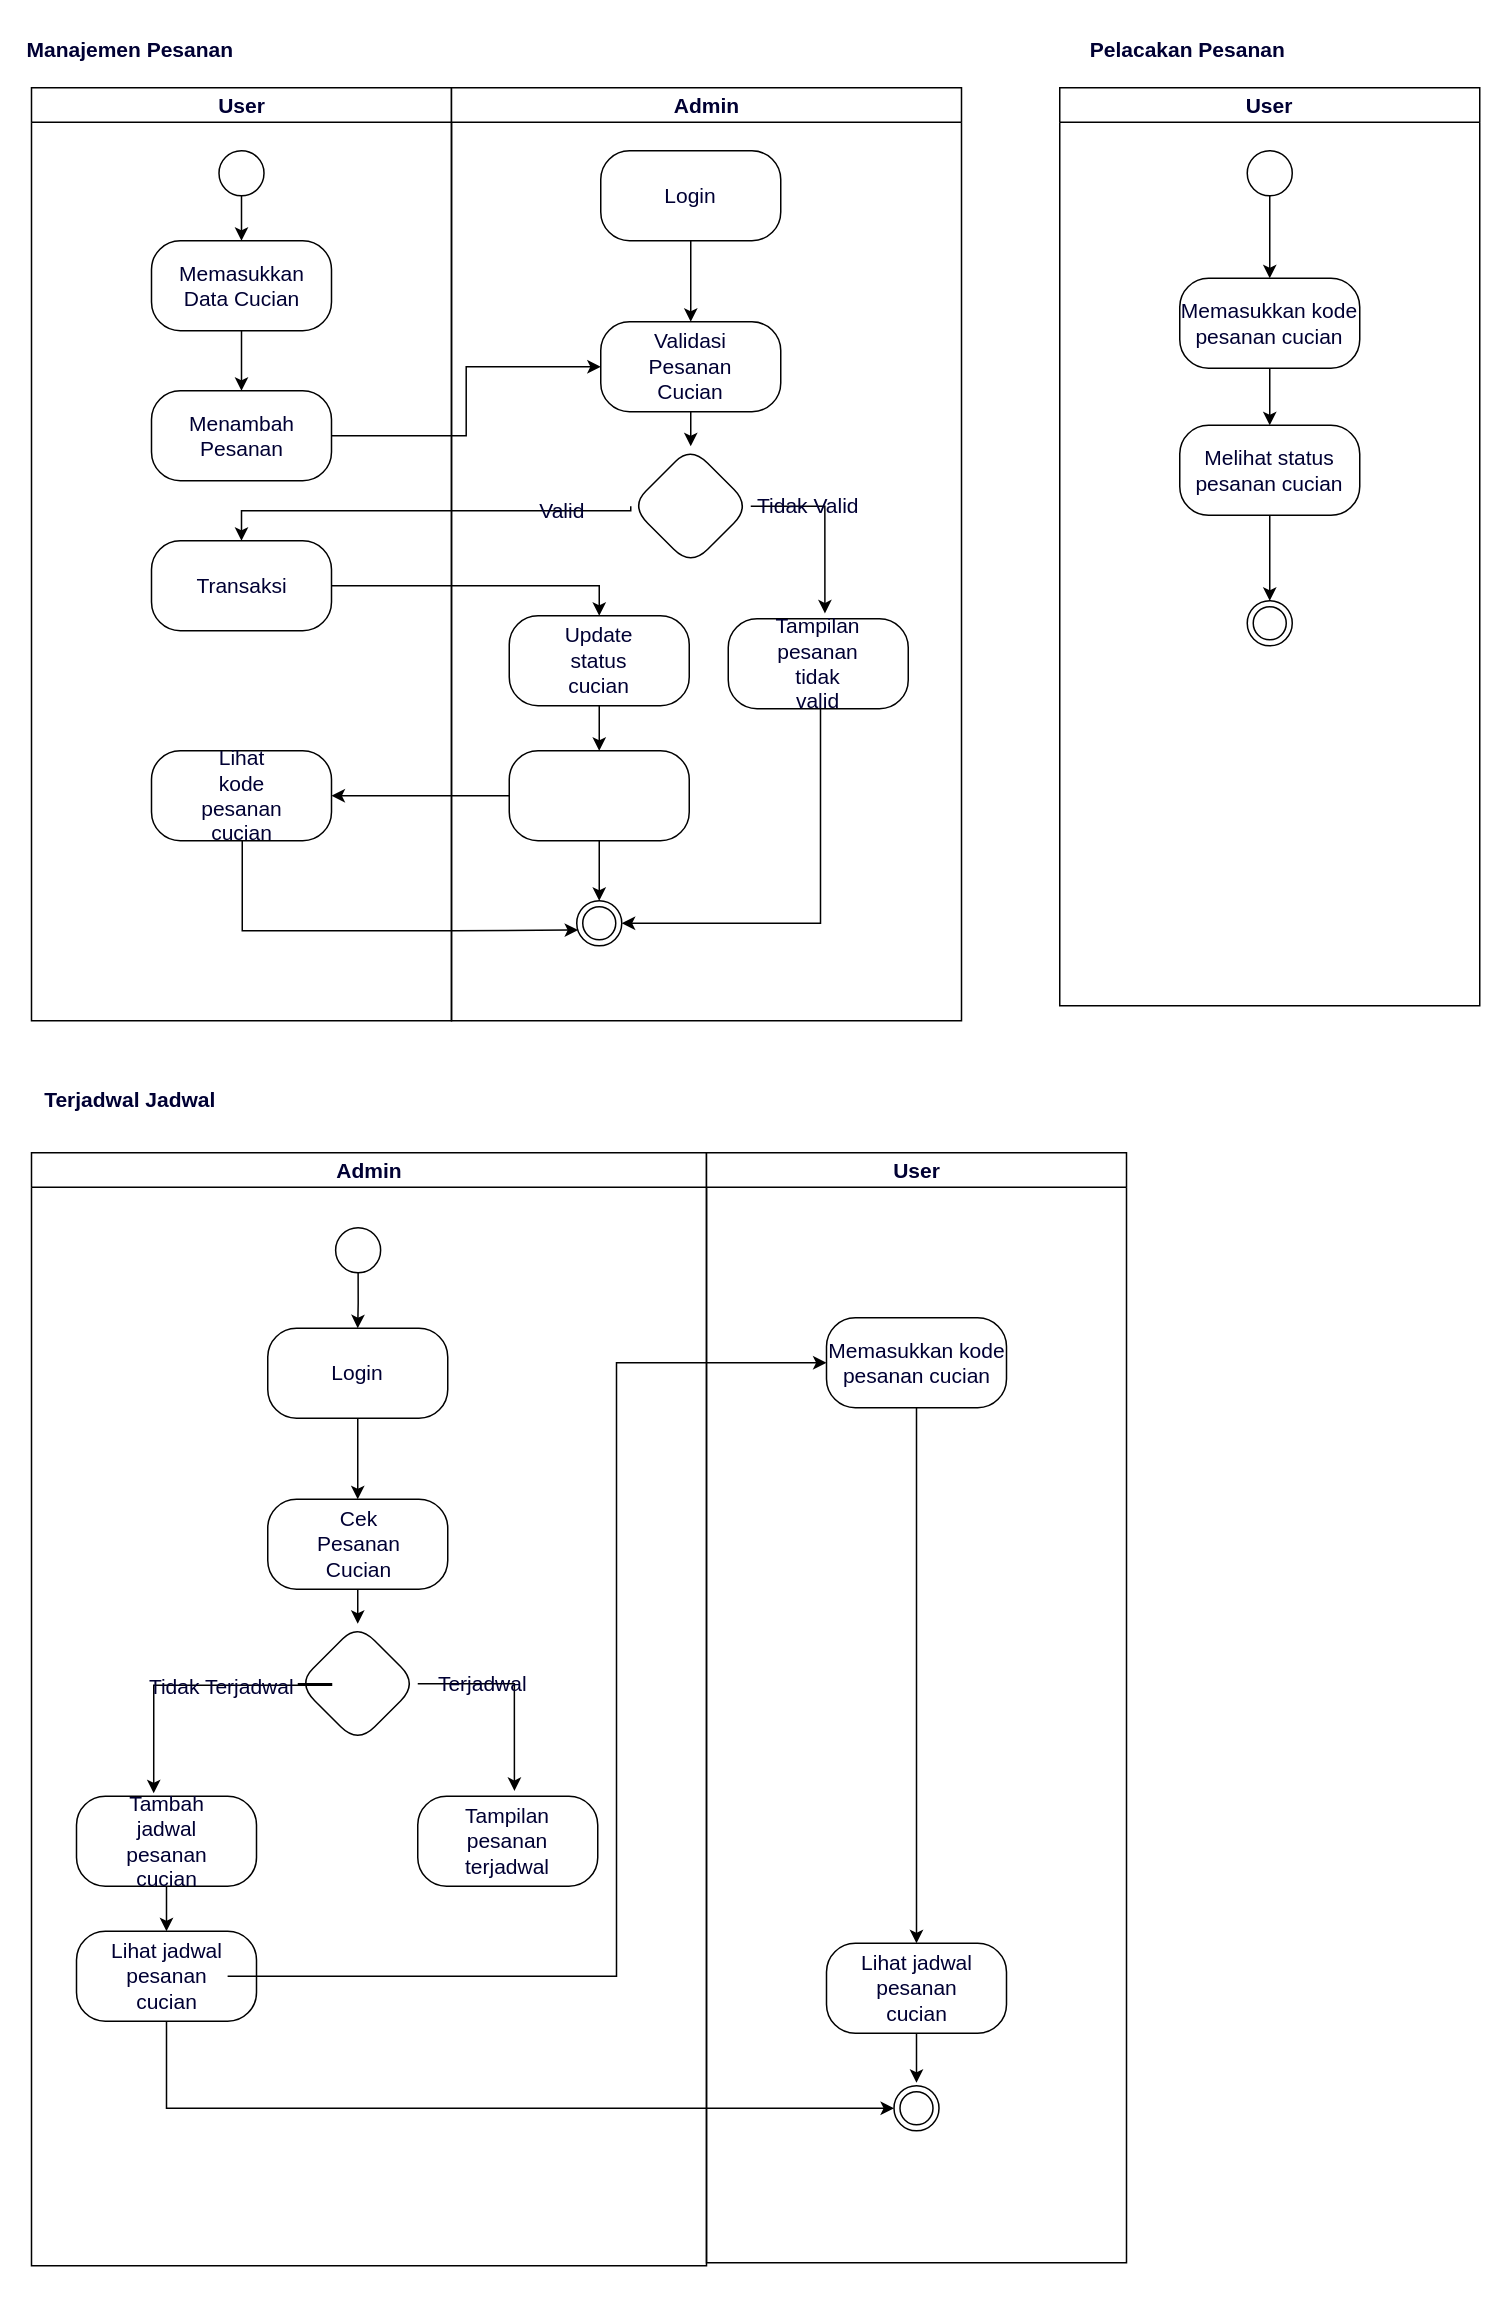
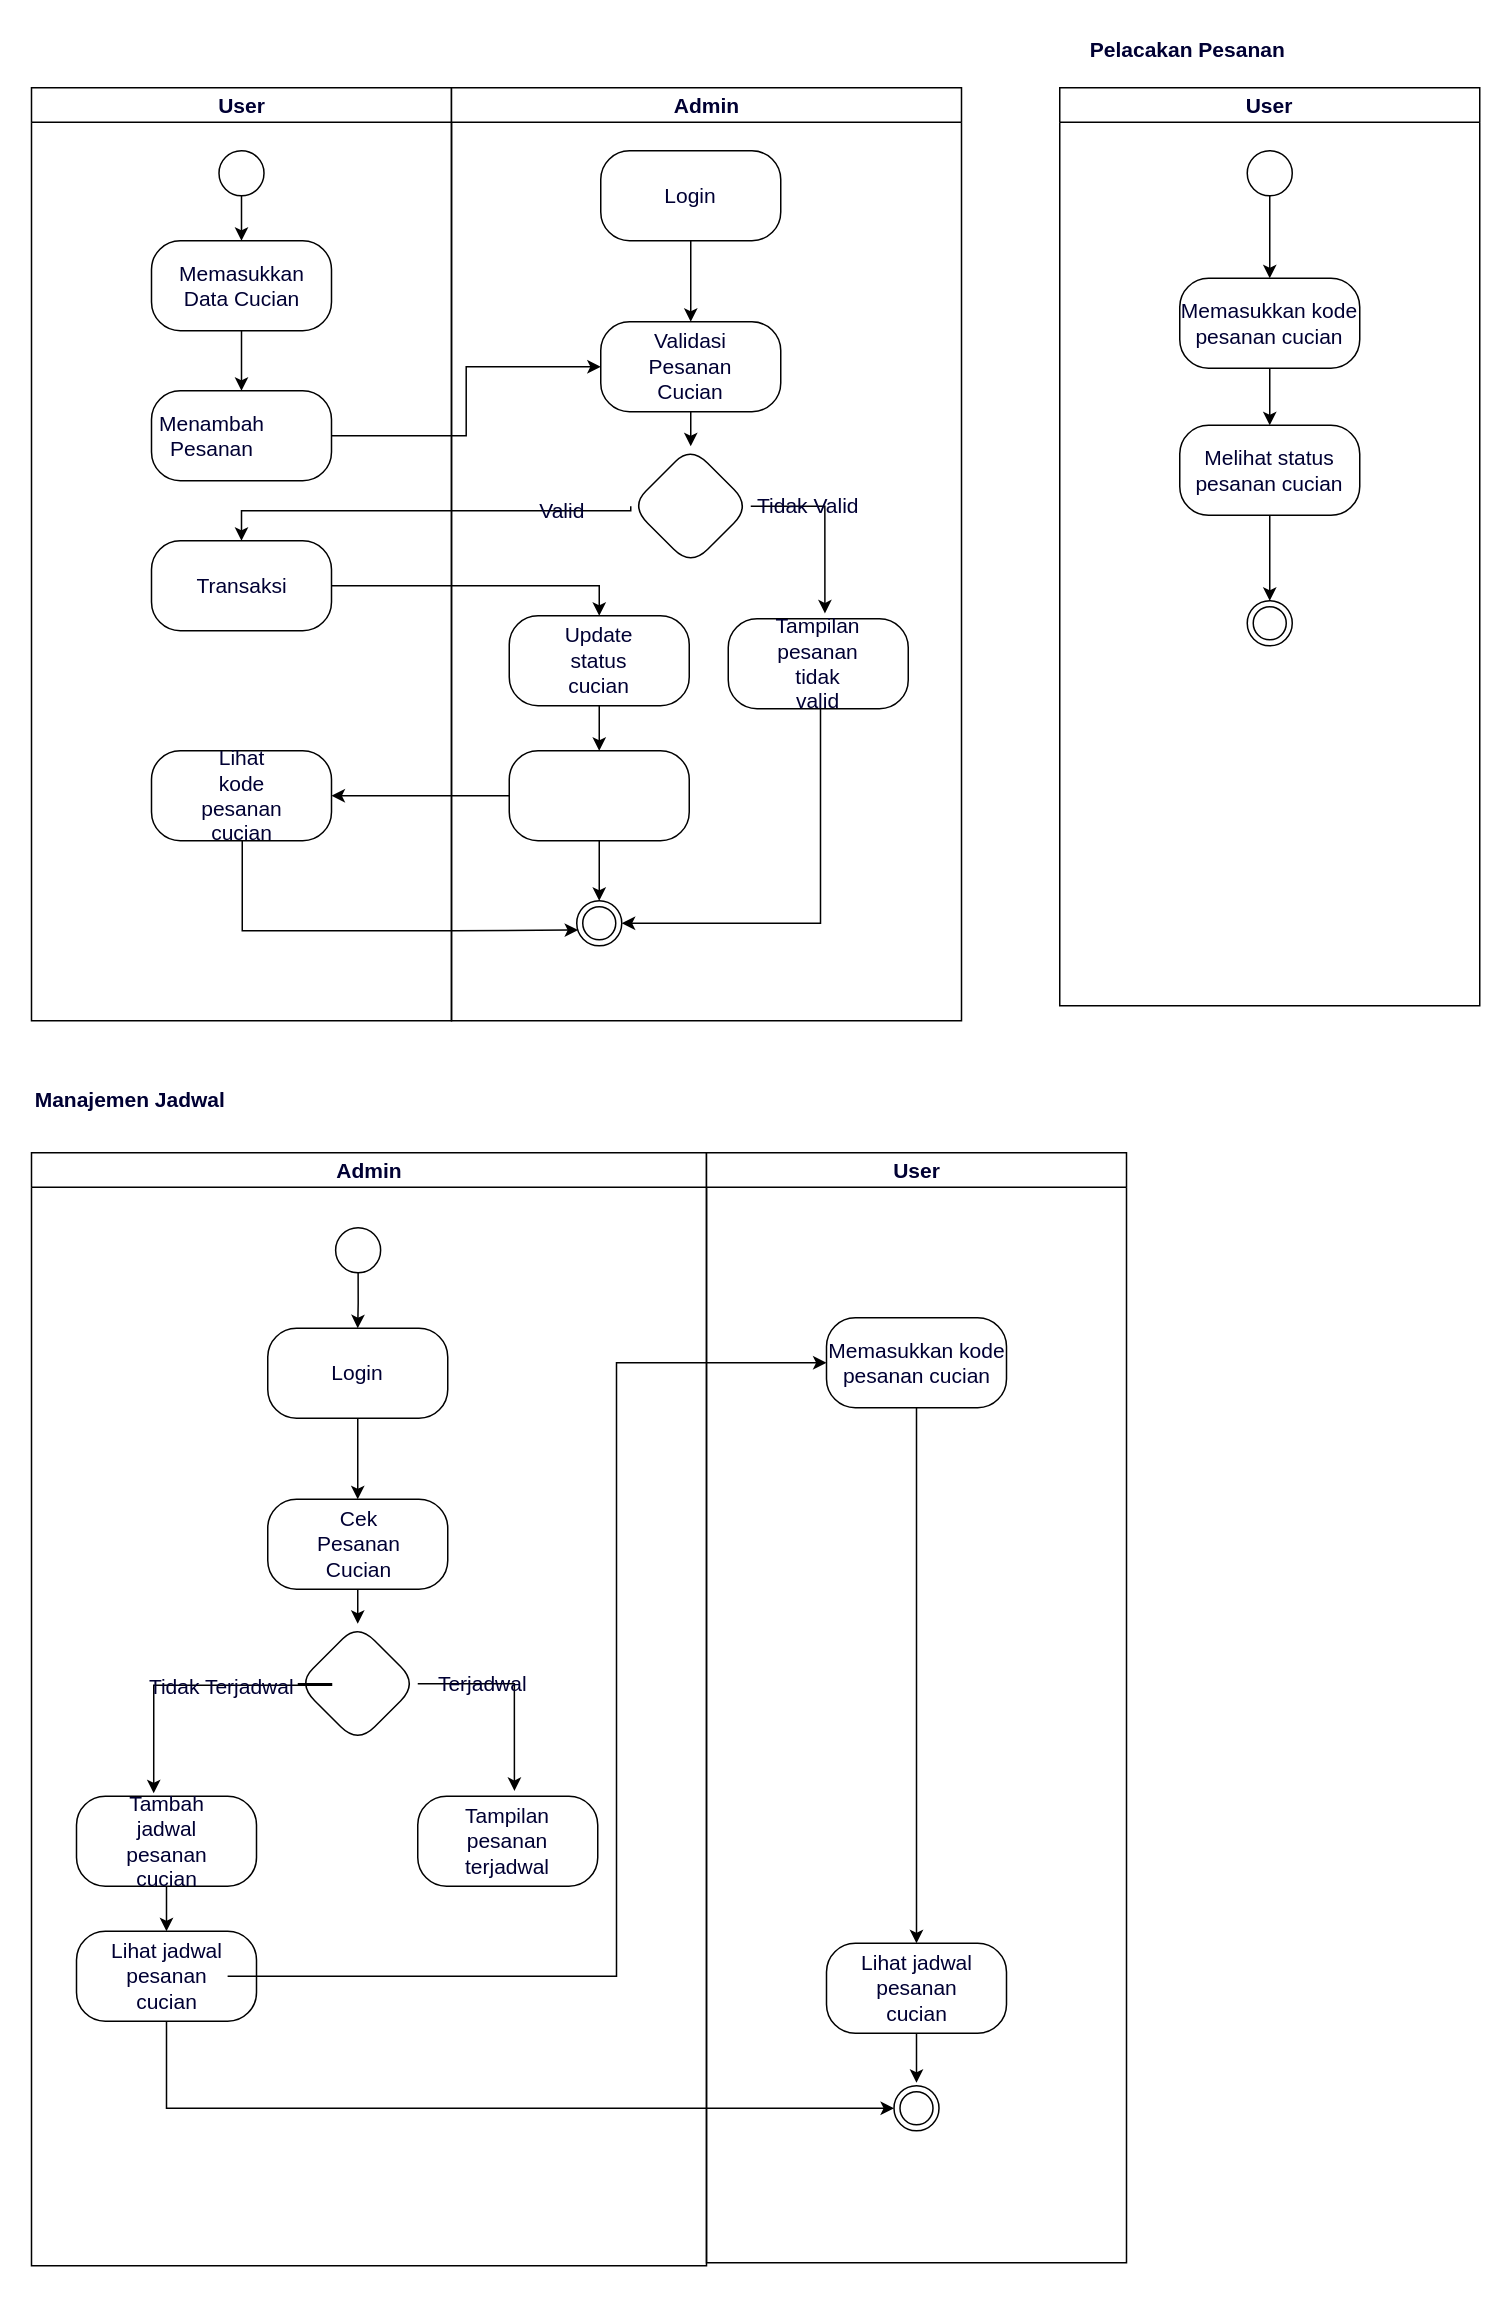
(129, 50) -> none
(242, 436) -> (212, 436)
(131, 1100) -> (131, 1100)
